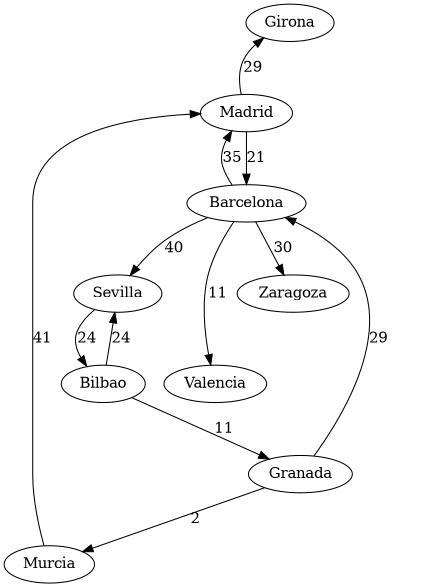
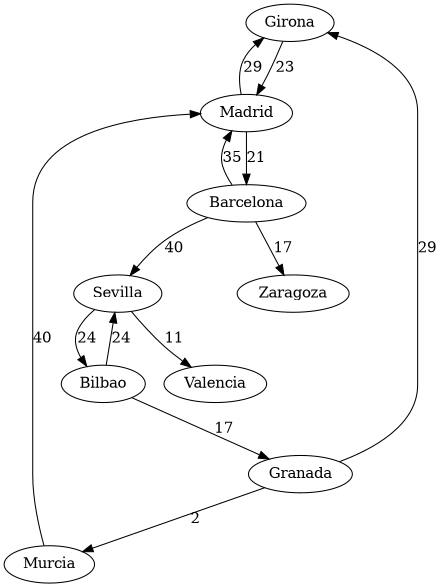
none -> (273, 64)
(283, 248) -> (283, 248)
(206, 285) -> (155, 338)
(369, 329) -> (418, 248)
(43, 339) -> (43, 339)
(224, 429) -> (224, 429)
